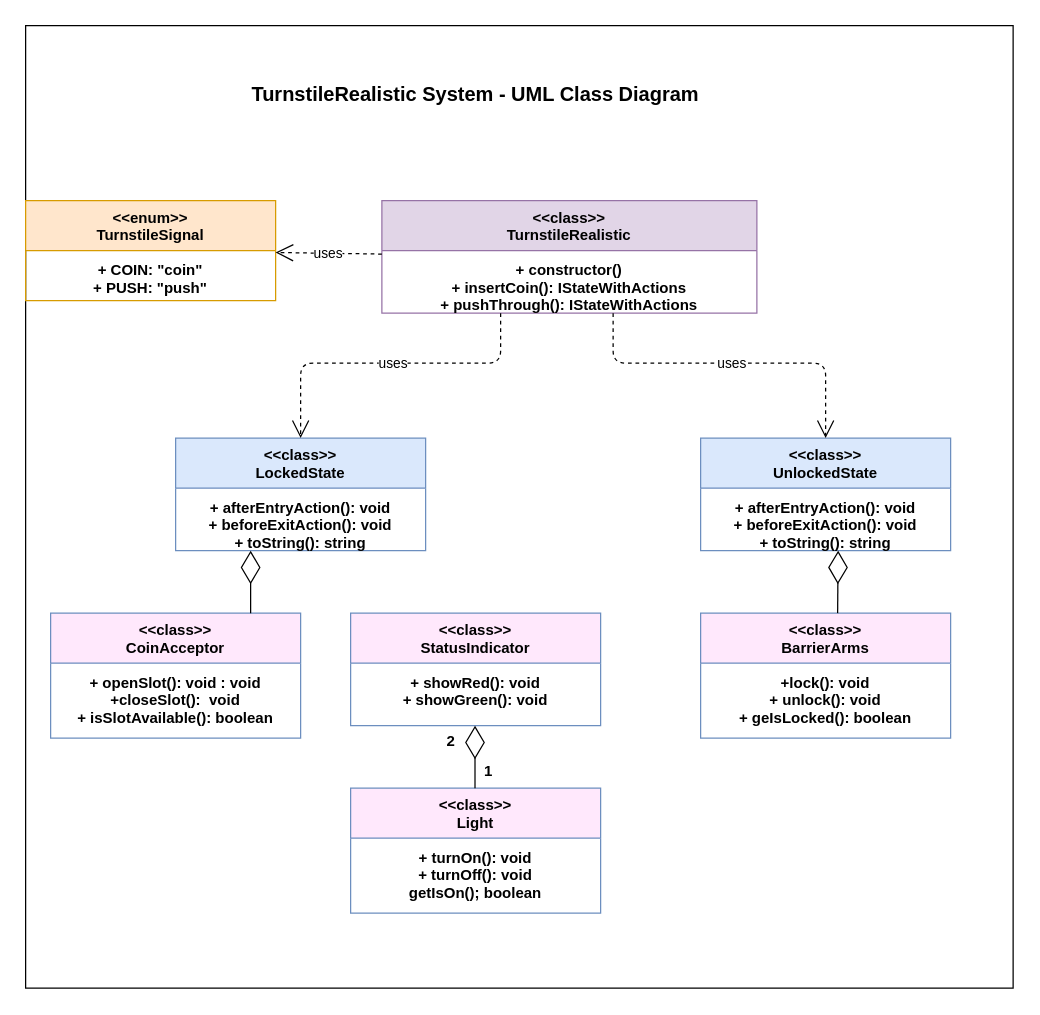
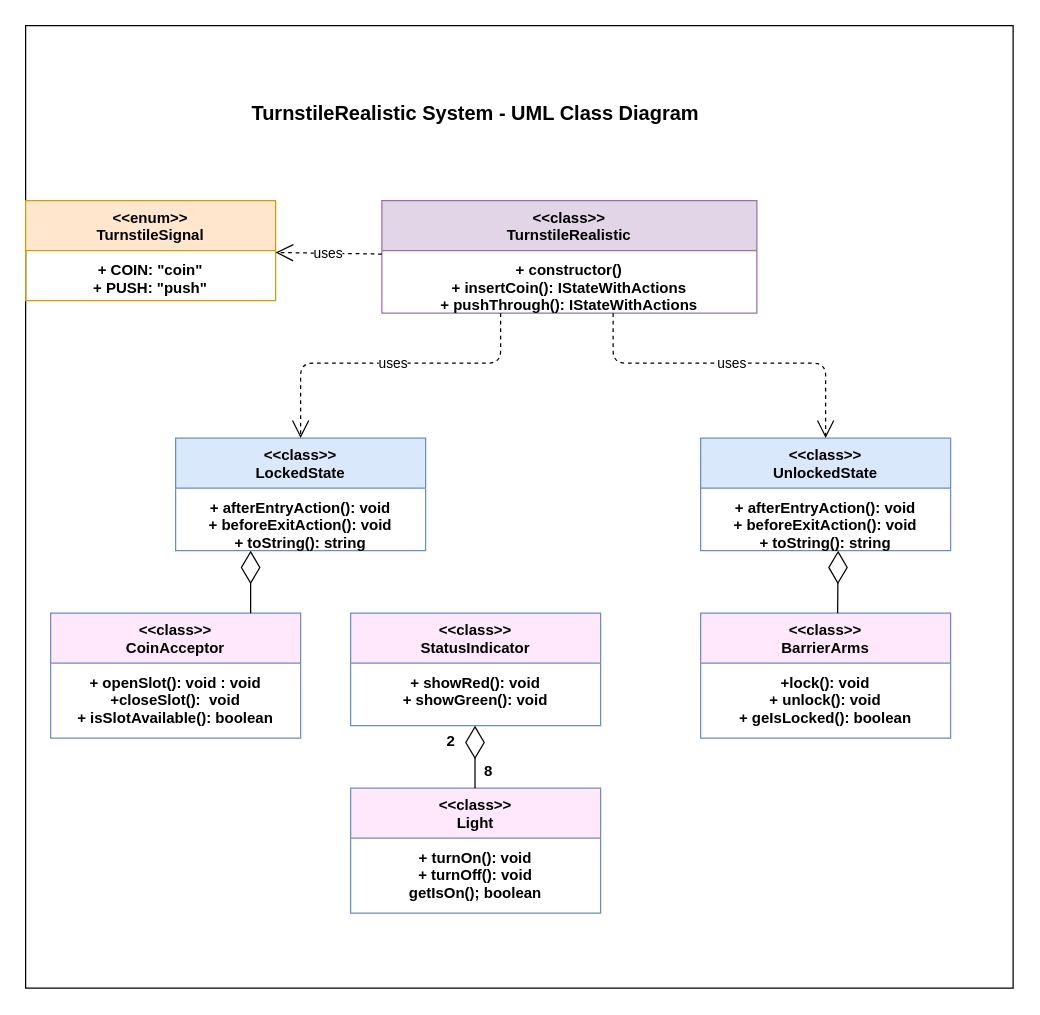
(476, 94) -> (476, 113)
(489, 772) -> (489, 772)
